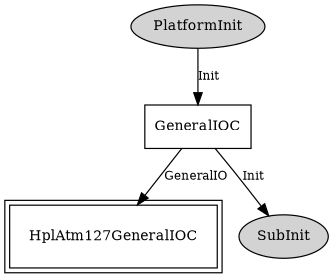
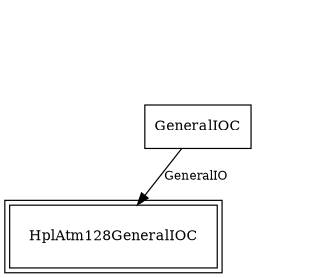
(198, 27) -> none
(113, 237) -> (113, 237)
(284, 237) -> none
